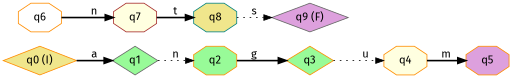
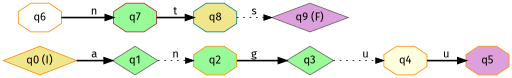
(135, 18) -> (135, 18)
(446, 55) -> (446, 55)
(310, 61) -> (310, 61)
